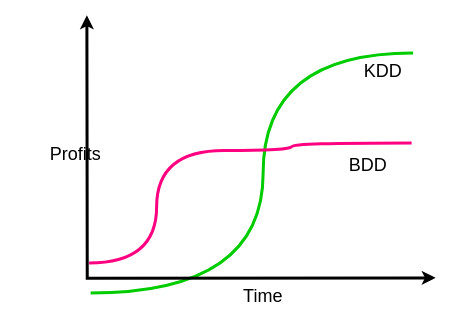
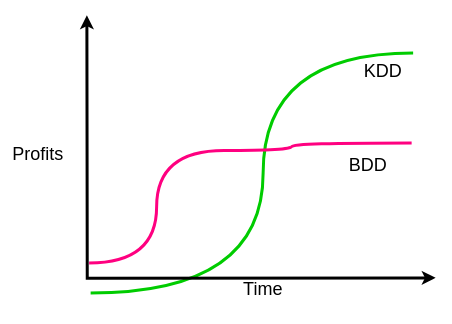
(75, 154) -> (38, 154)
(263, 297) -> (263, 289)
